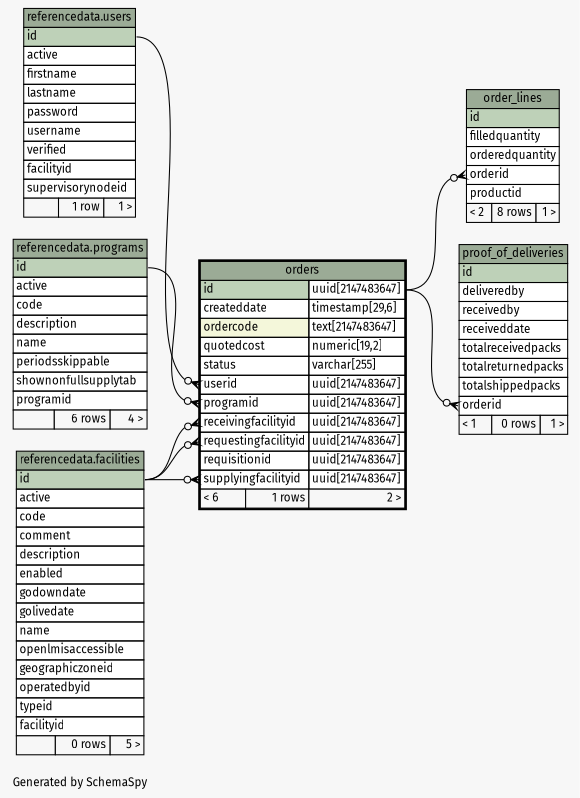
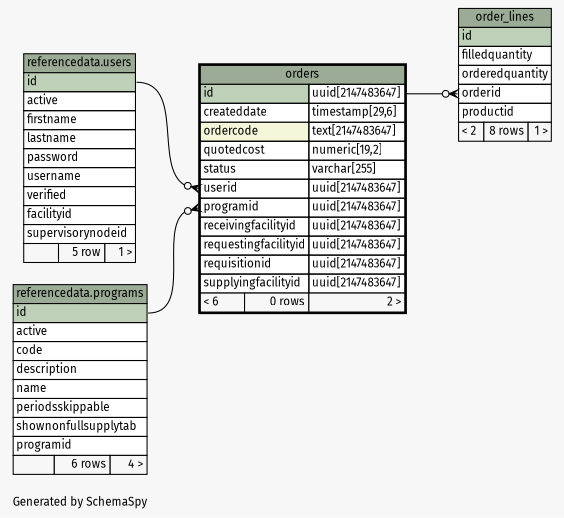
(86, 207) -> (87, 252)
(513, 339) -> none
(289, 498) -> (288, 302)
(80, 603) -> none
